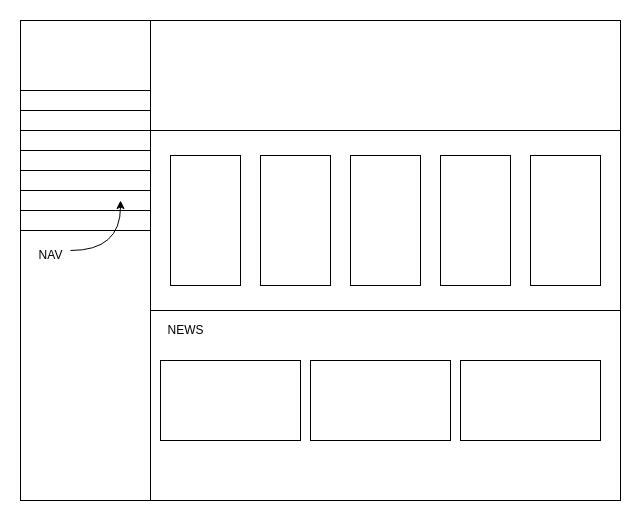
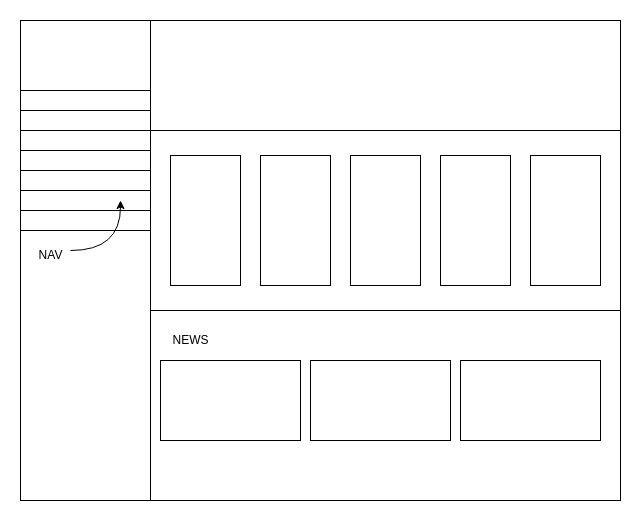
(186, 331) -> (191, 341)
